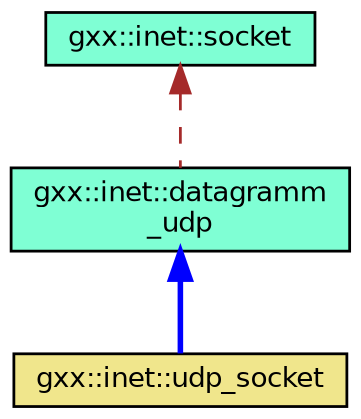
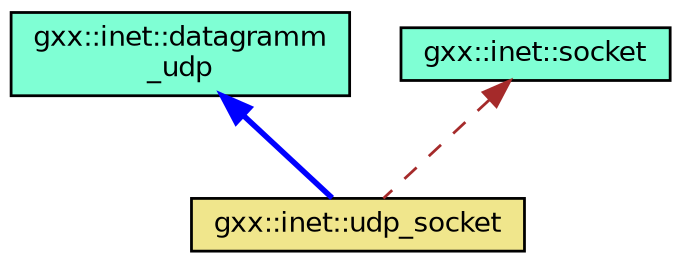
(180, 131) -> (437, 149)
